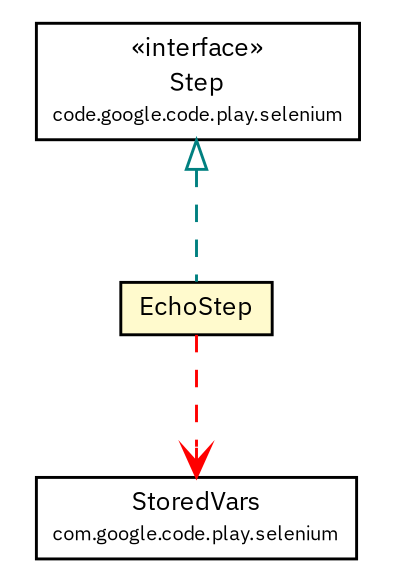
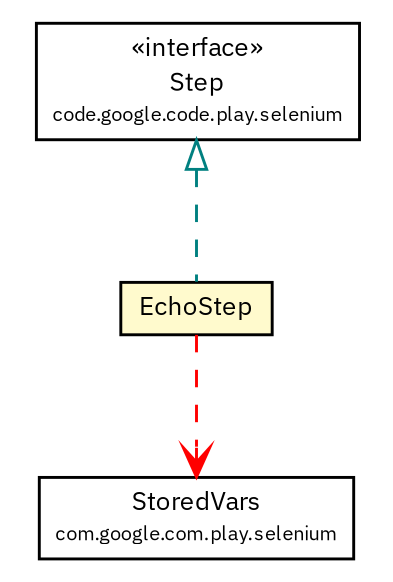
(196, 534) -> (196, 534)
